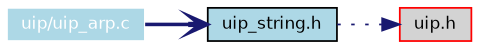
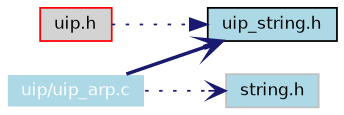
(360, 24) -> (151, 24)
none -> (272, 91)
